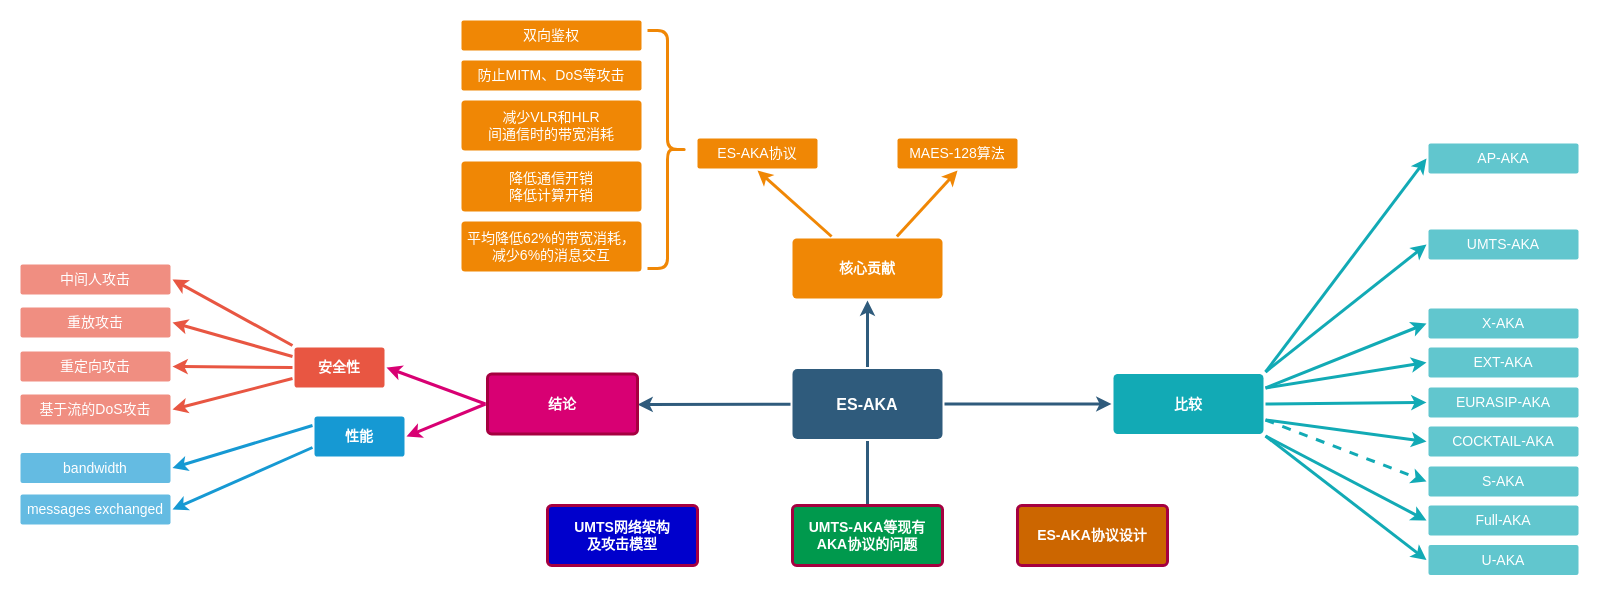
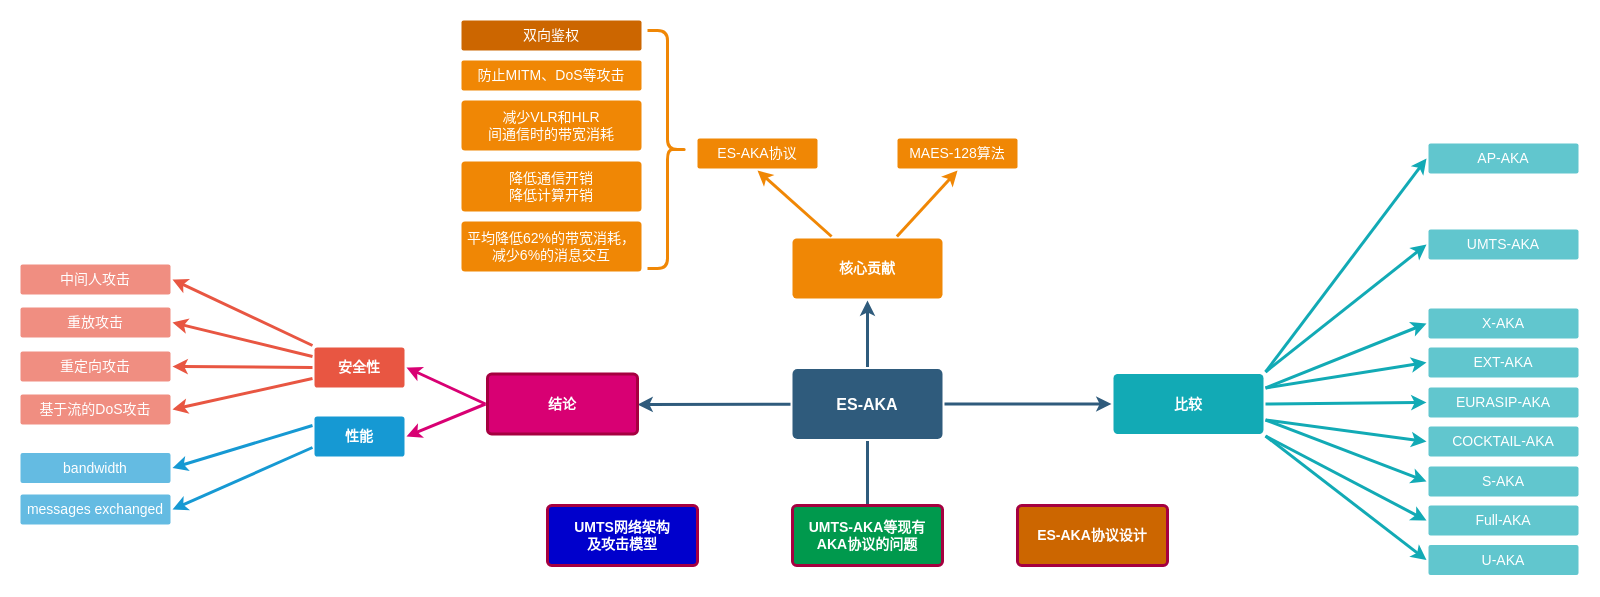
(552, 36) -> (552, 36)
(340, 368) -> (360, 368)
(1344, 450) -> (1344, 450)
